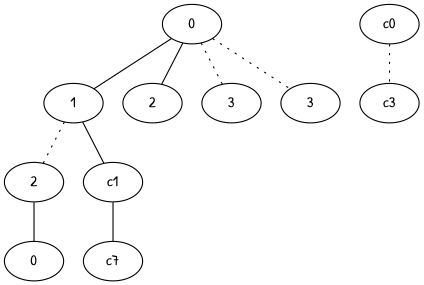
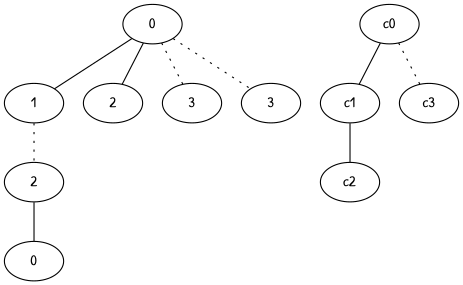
(93, 143) -> (370, 64)
(113, 261) -> (350, 182)
